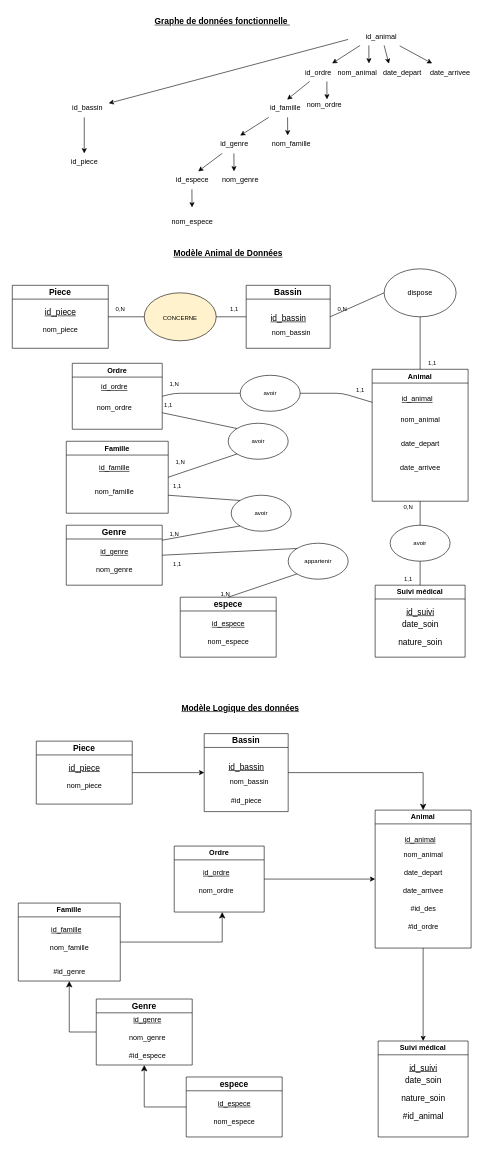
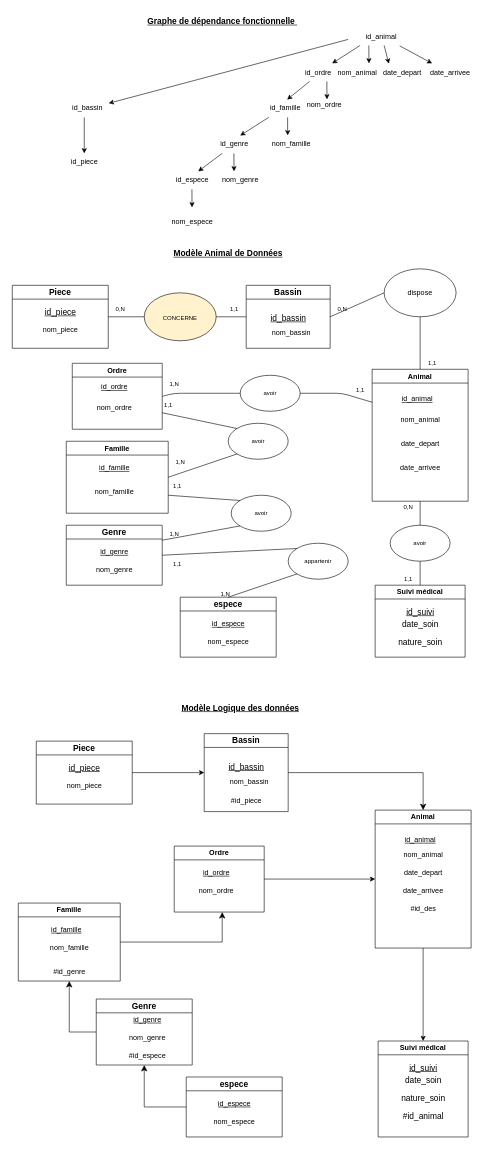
(223, 21) -> (223, 21)
(423, 927) -> none
